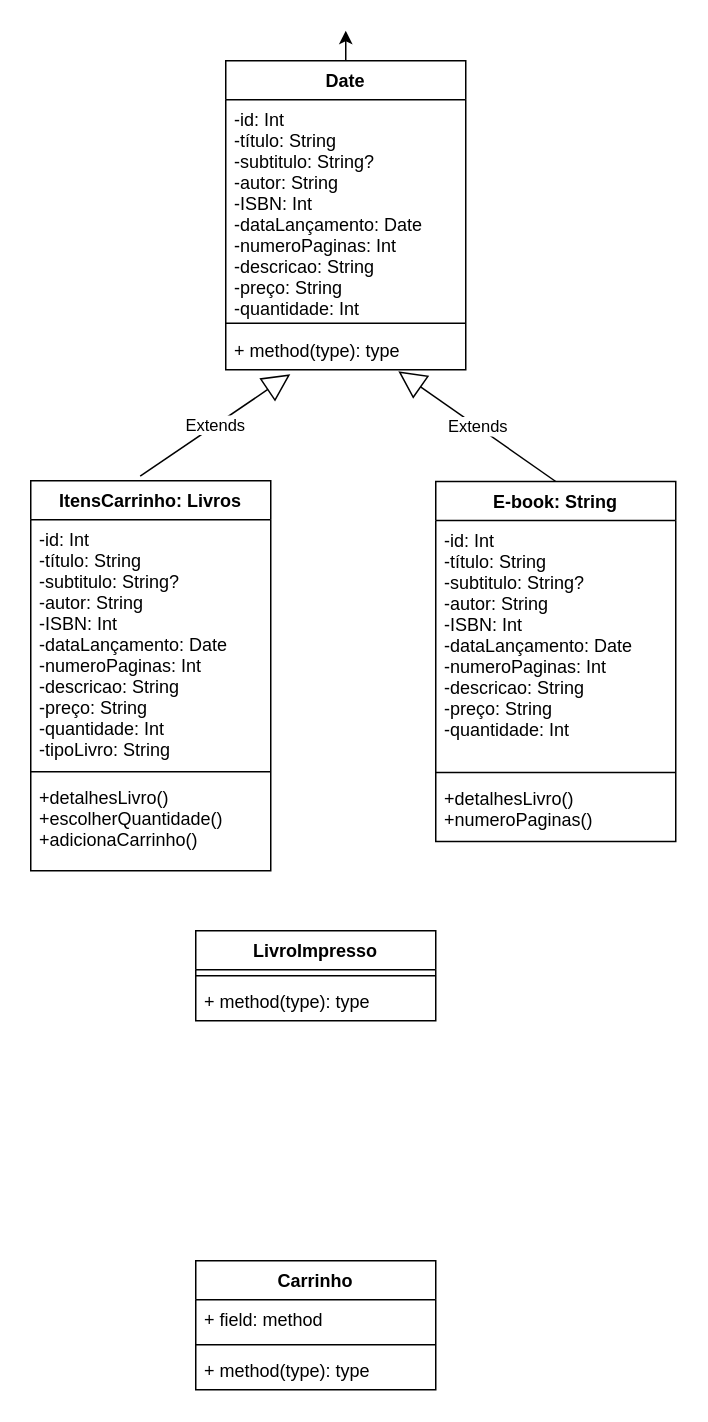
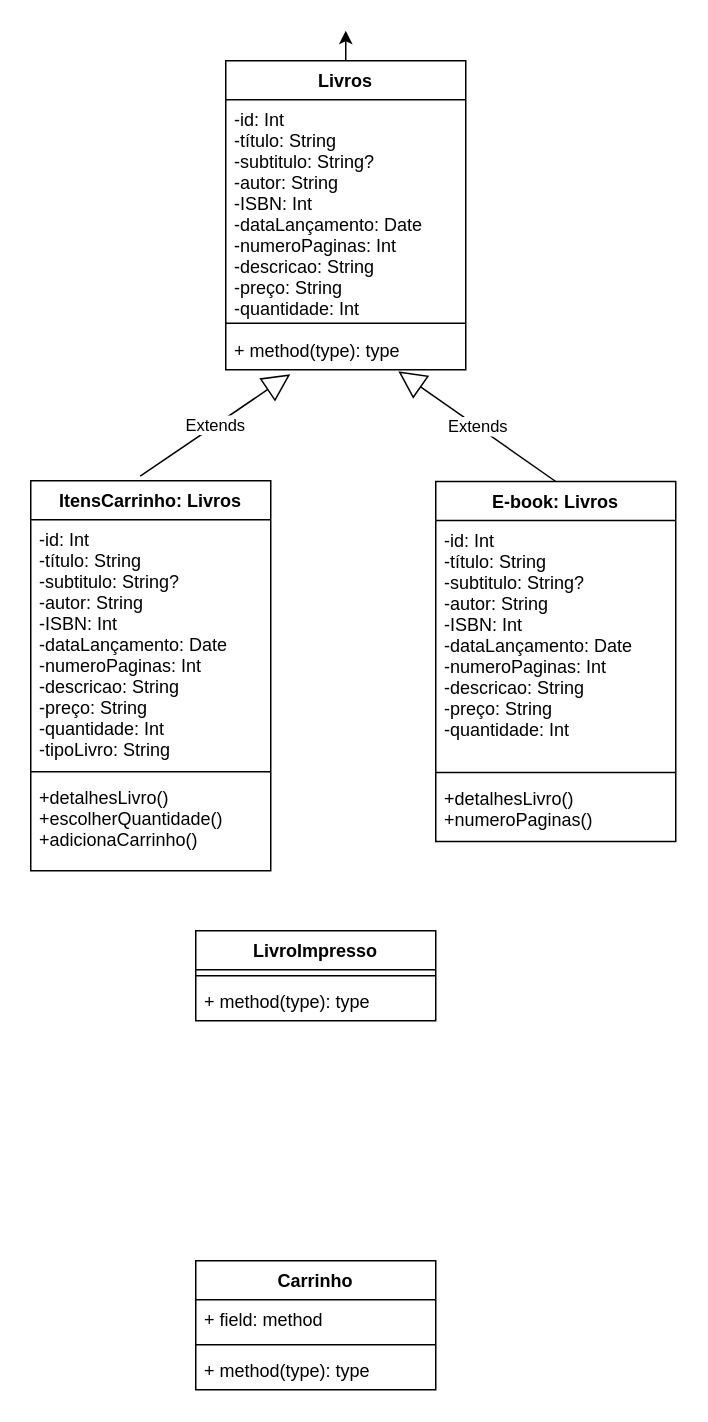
(345, 81) -> (345, 81)
(555, 502) -> (555, 502)
